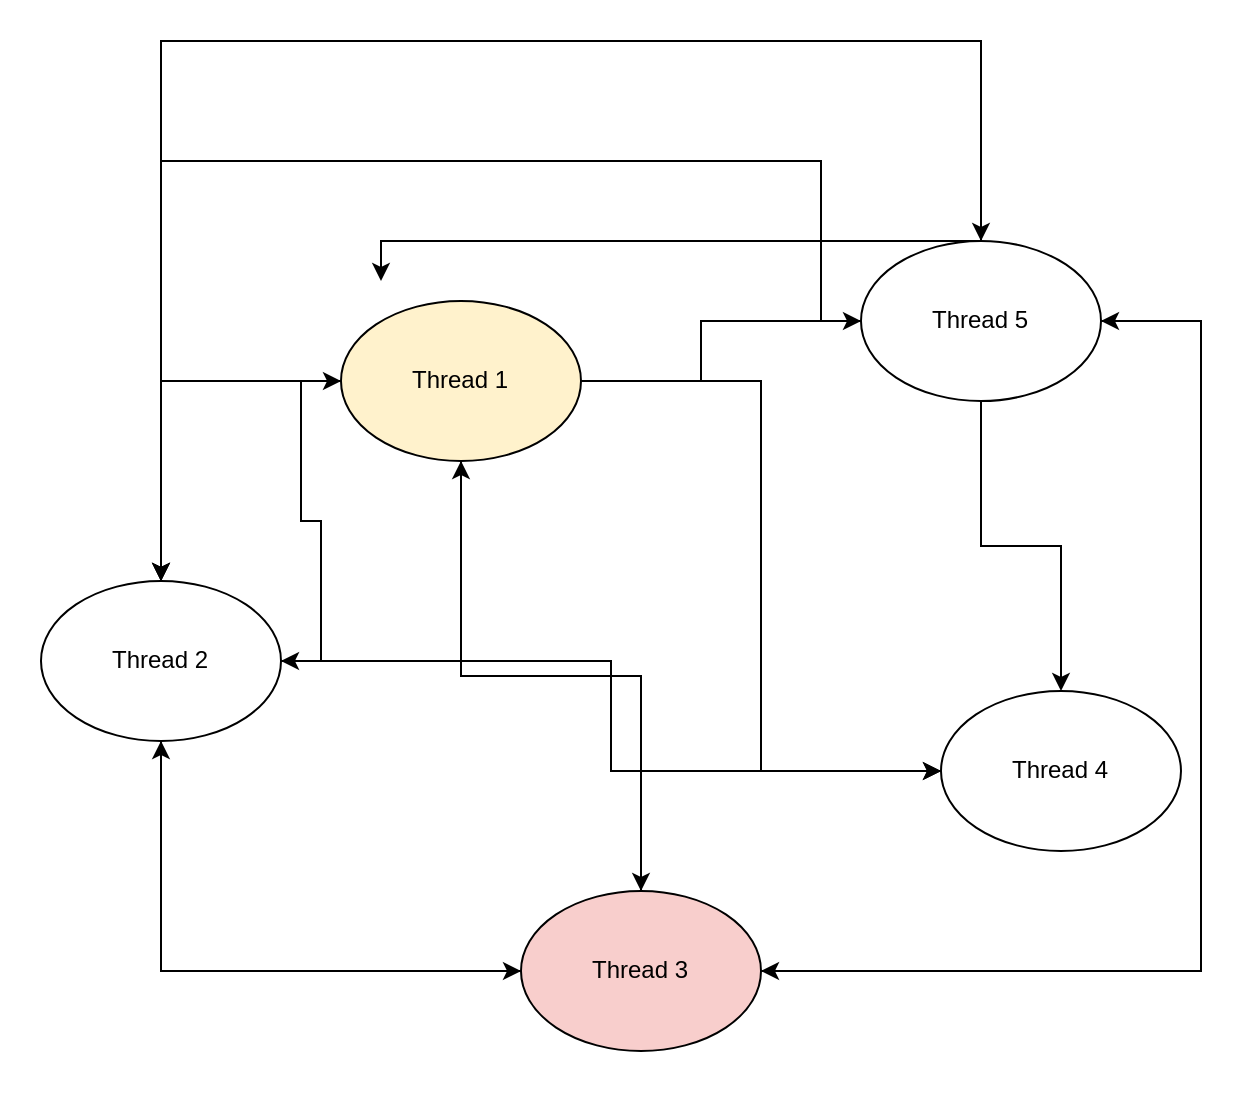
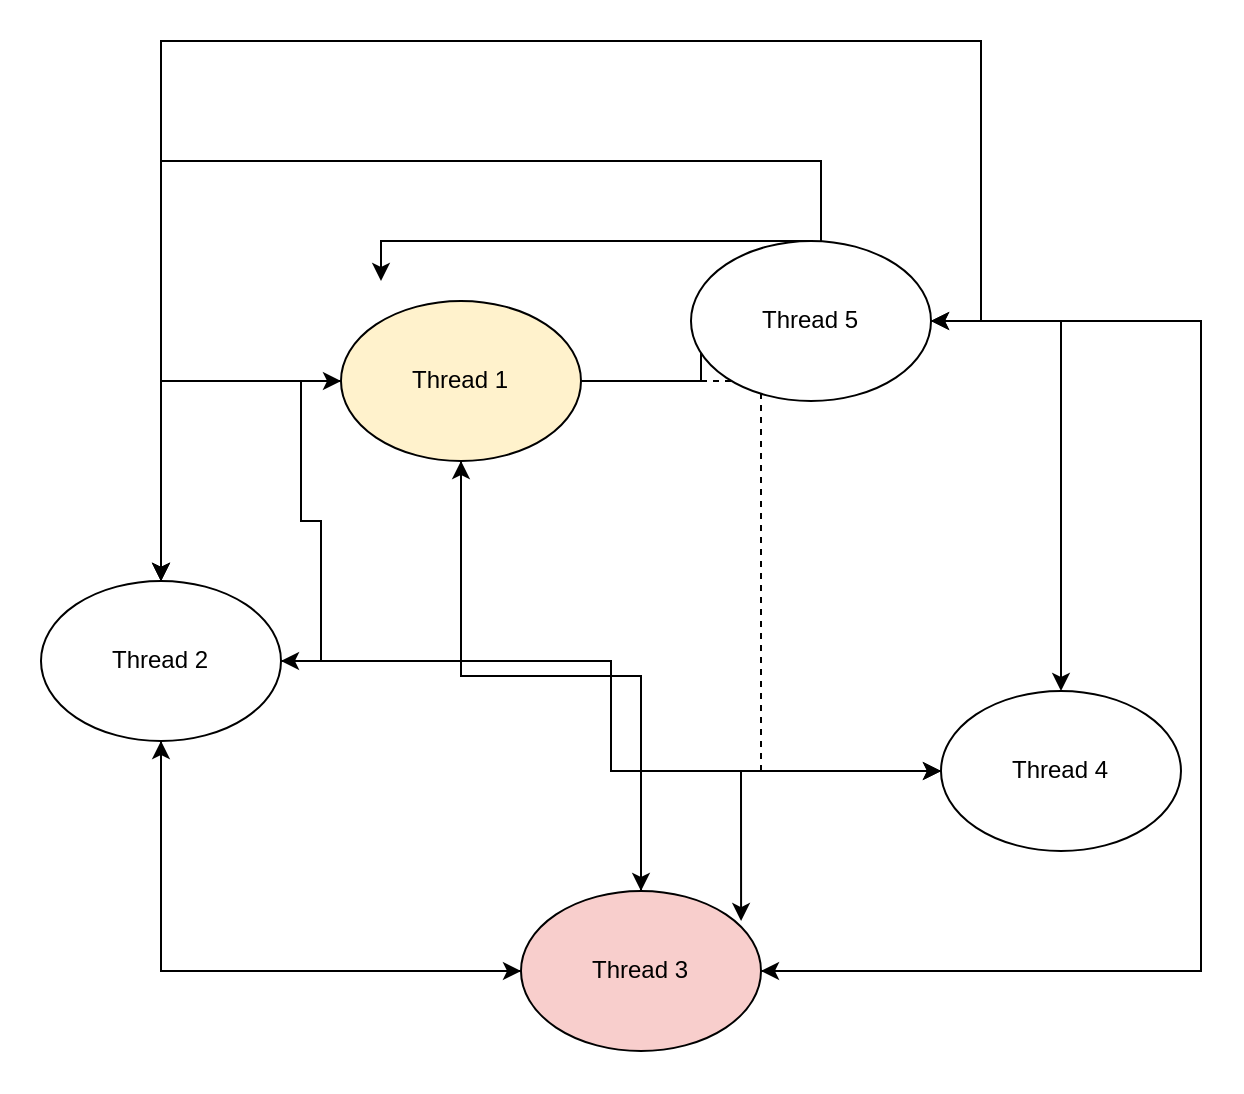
(981, 321) -> (811, 321)
(761, 545) -> (761, 545)
none -> (741, 841)
